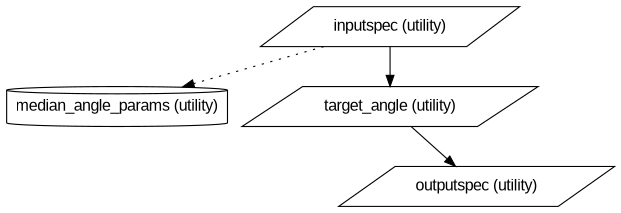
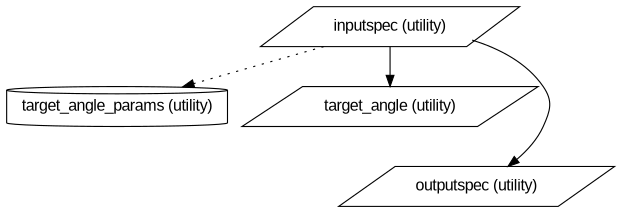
(117, 107) -> (117, 107)
(429, 143) -> (543, 86)
